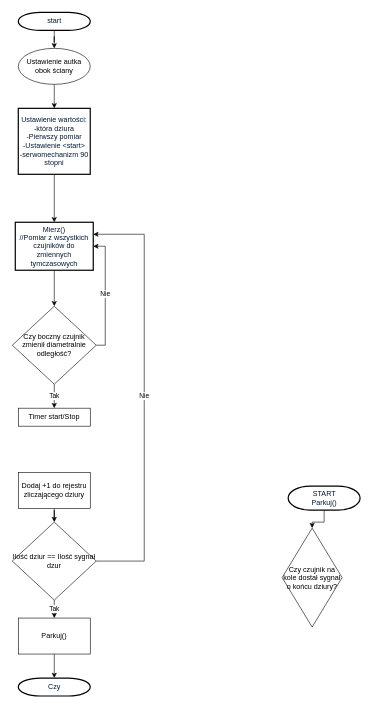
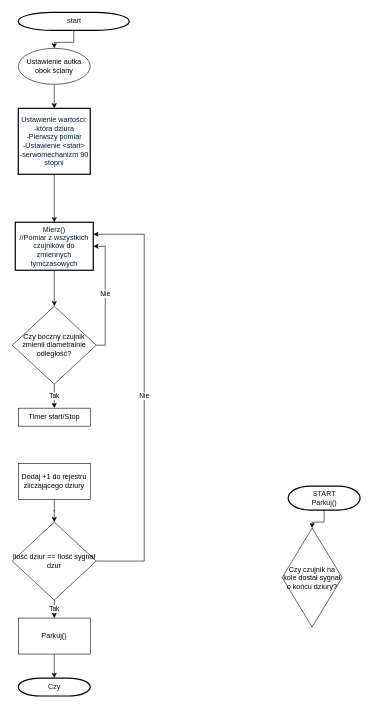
(54, 21) -> (74, 21)
(54, 491) -> (54, 482)
